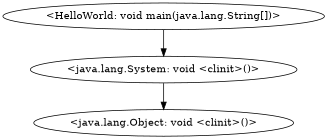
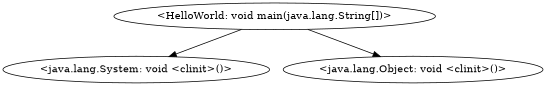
(164, 93) -> (341, 42)
